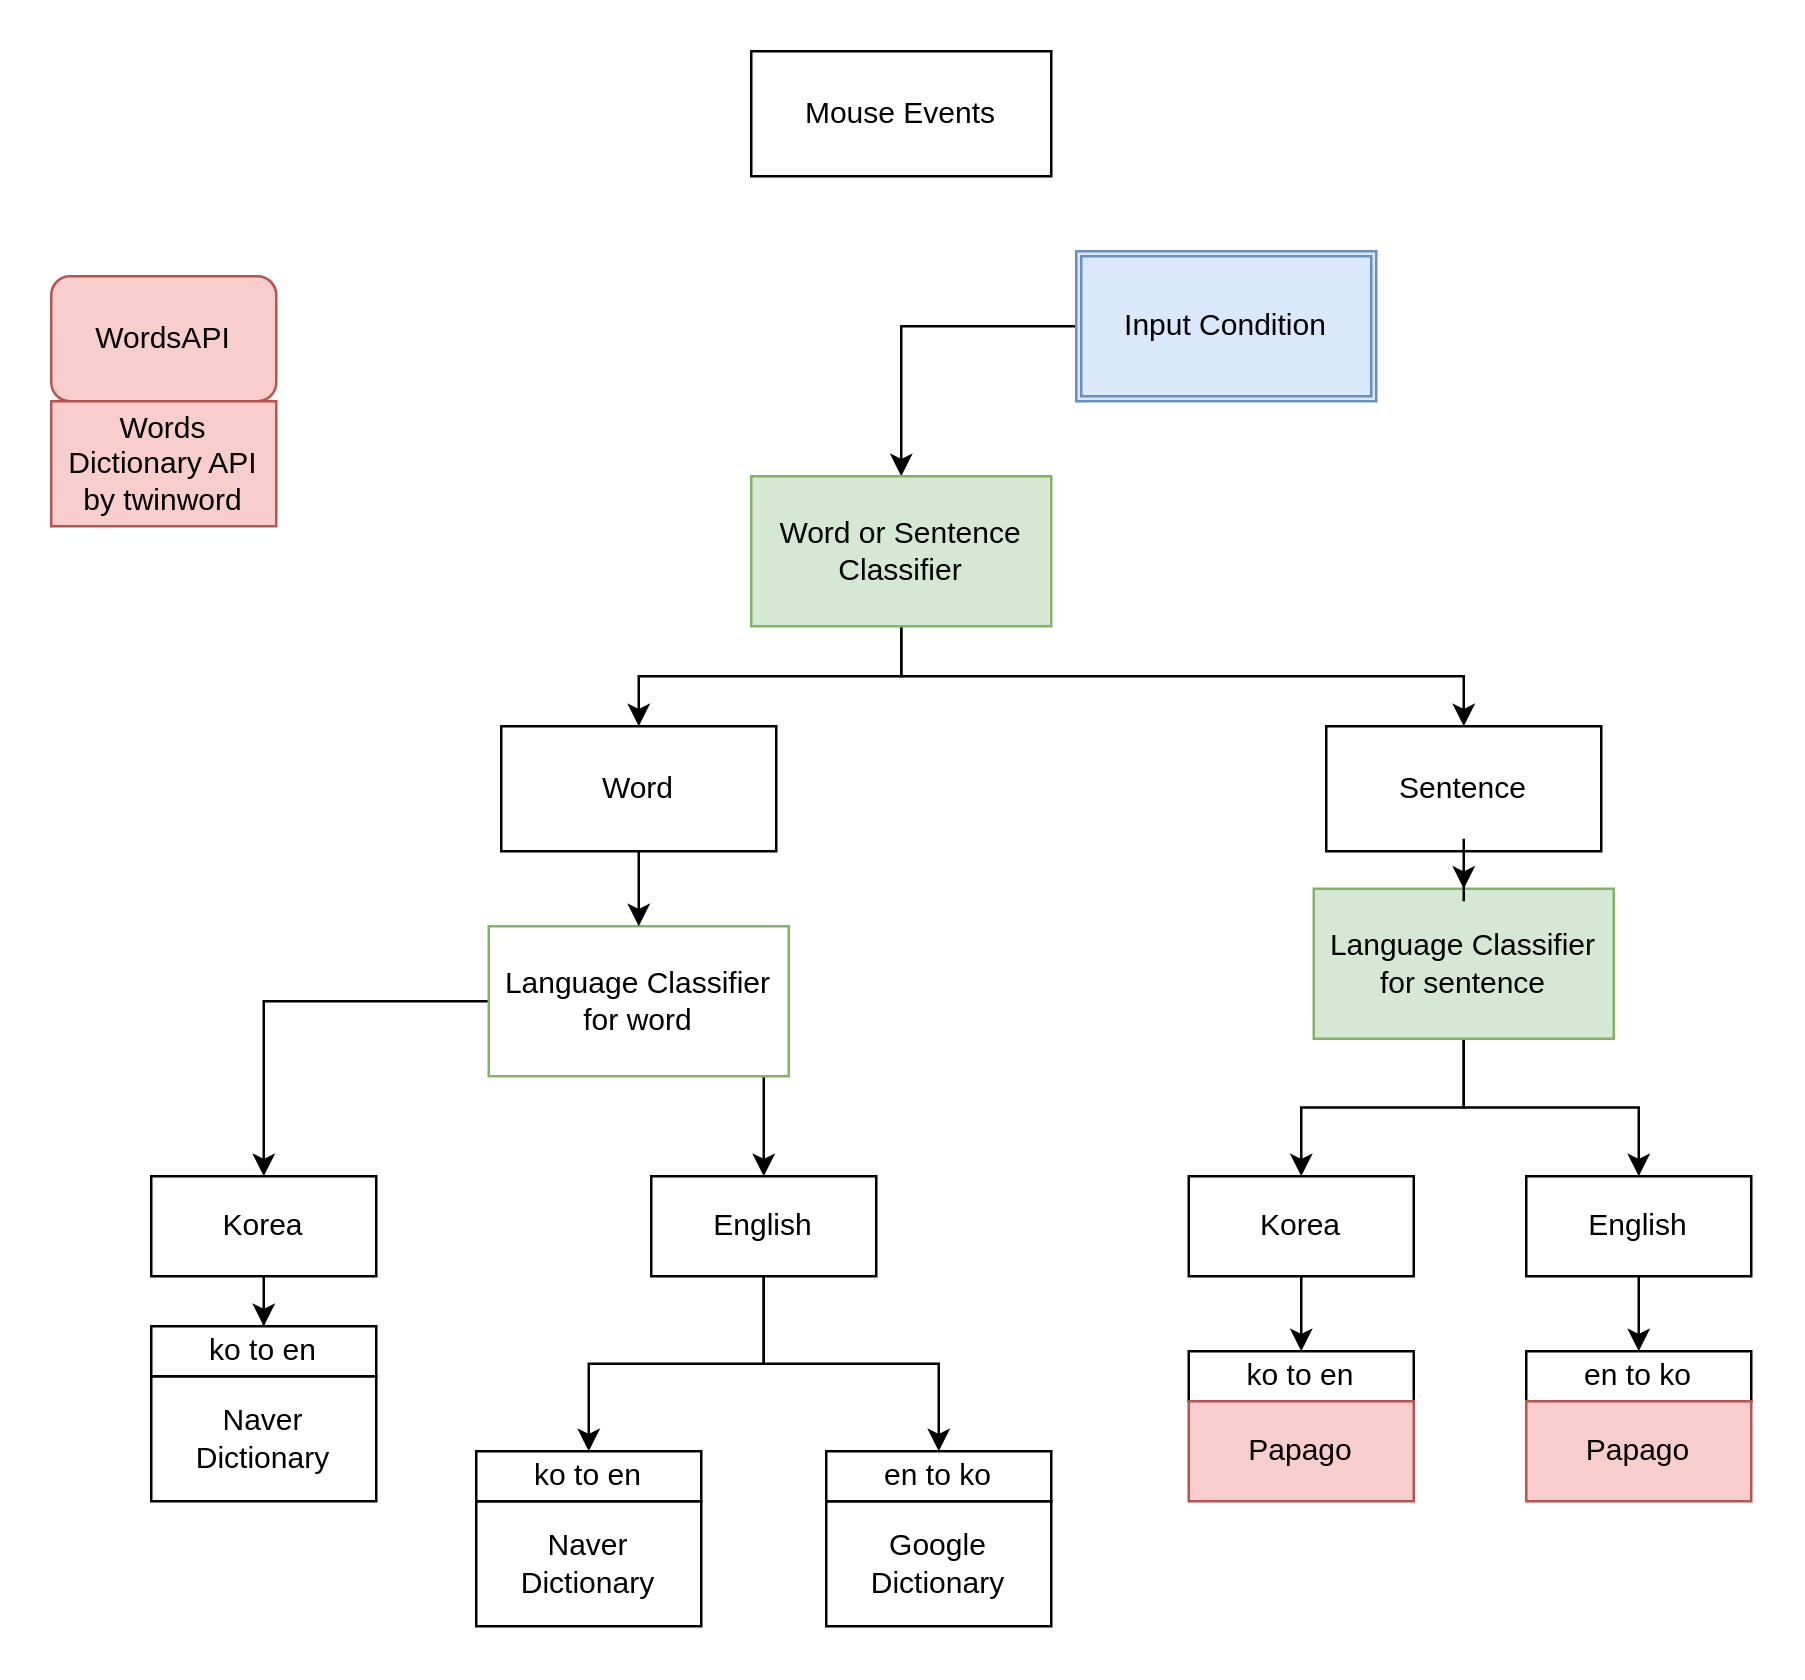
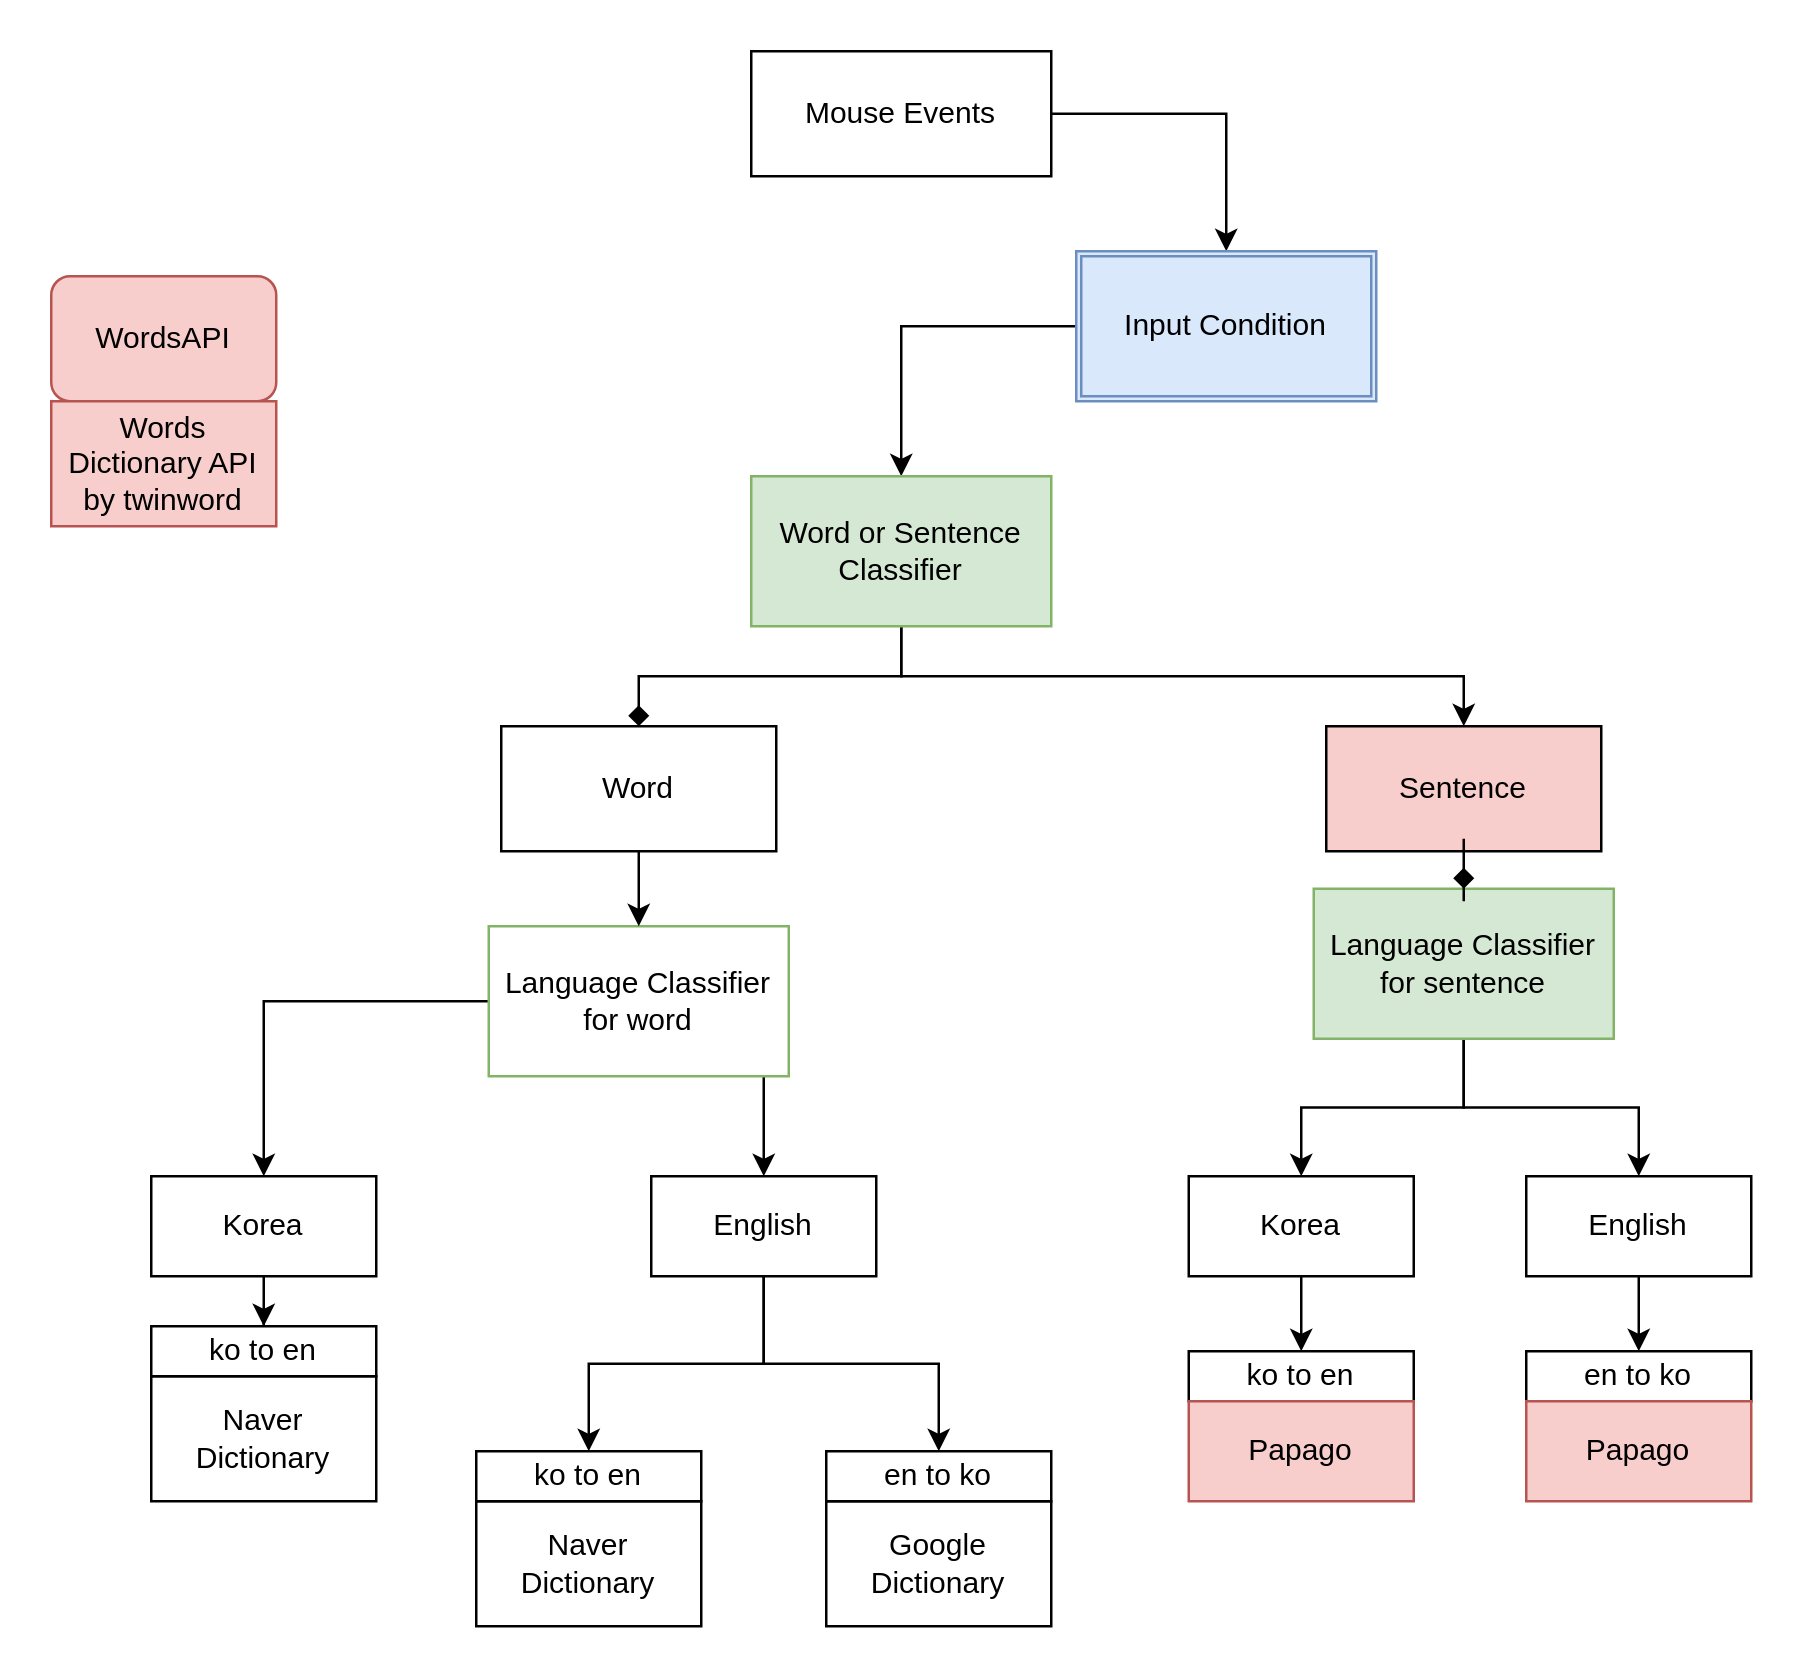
none -> (1199, 114)
(639, 707) -> (639, 706)
(1464, 789) -> (1464, 789)
(1464, 869) -> (1464, 868)
